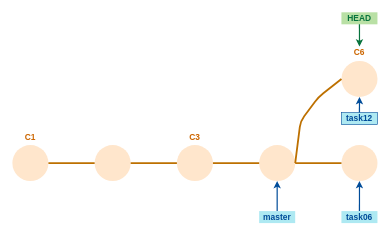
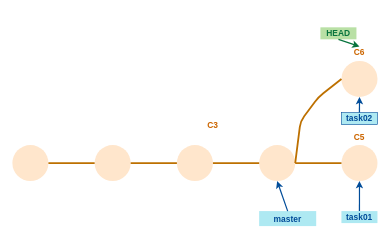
(359, 18) -> (338, 33)
(359, 119) -> (359, 119)
(30, 137) -> none
(195, 137) -> (213, 125)
none -> (359, 137)
(277, 217) -> (287, 218)
(359, 217) -> (359, 217)
